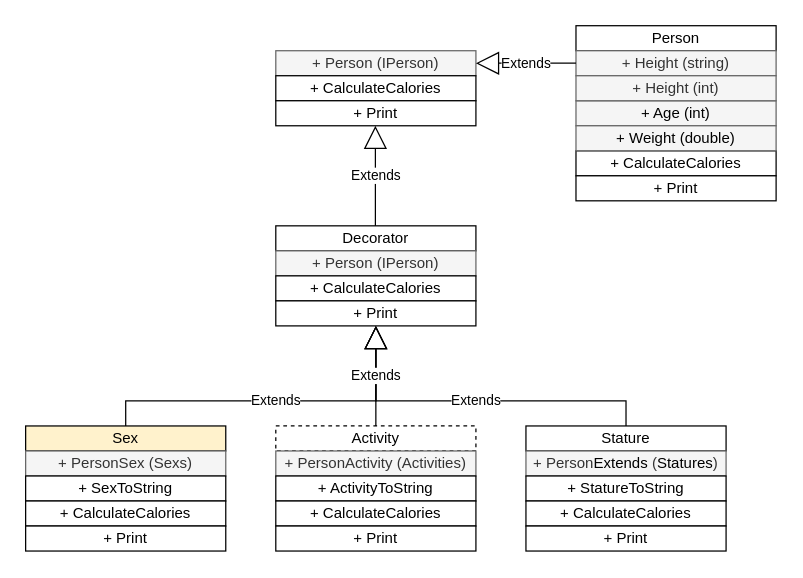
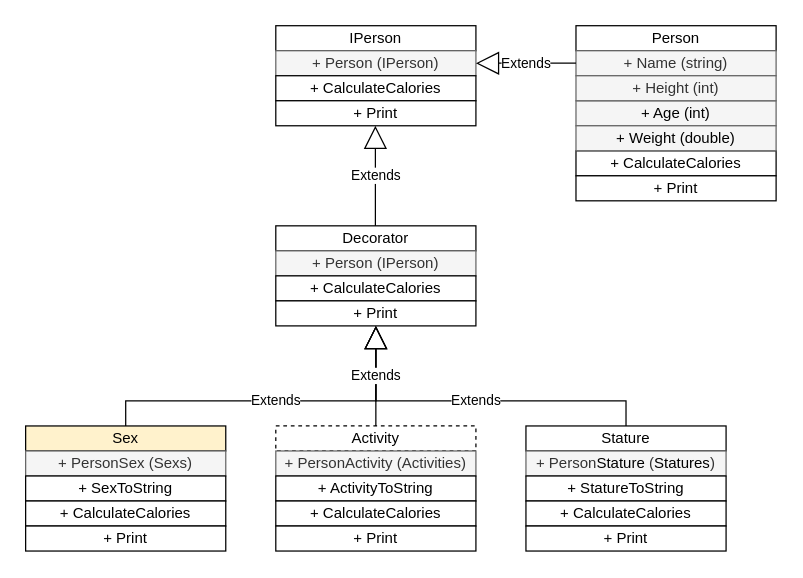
none -> (376, 38)
(676, 63) -> (676, 63)
(626, 463) -> (626, 463)
